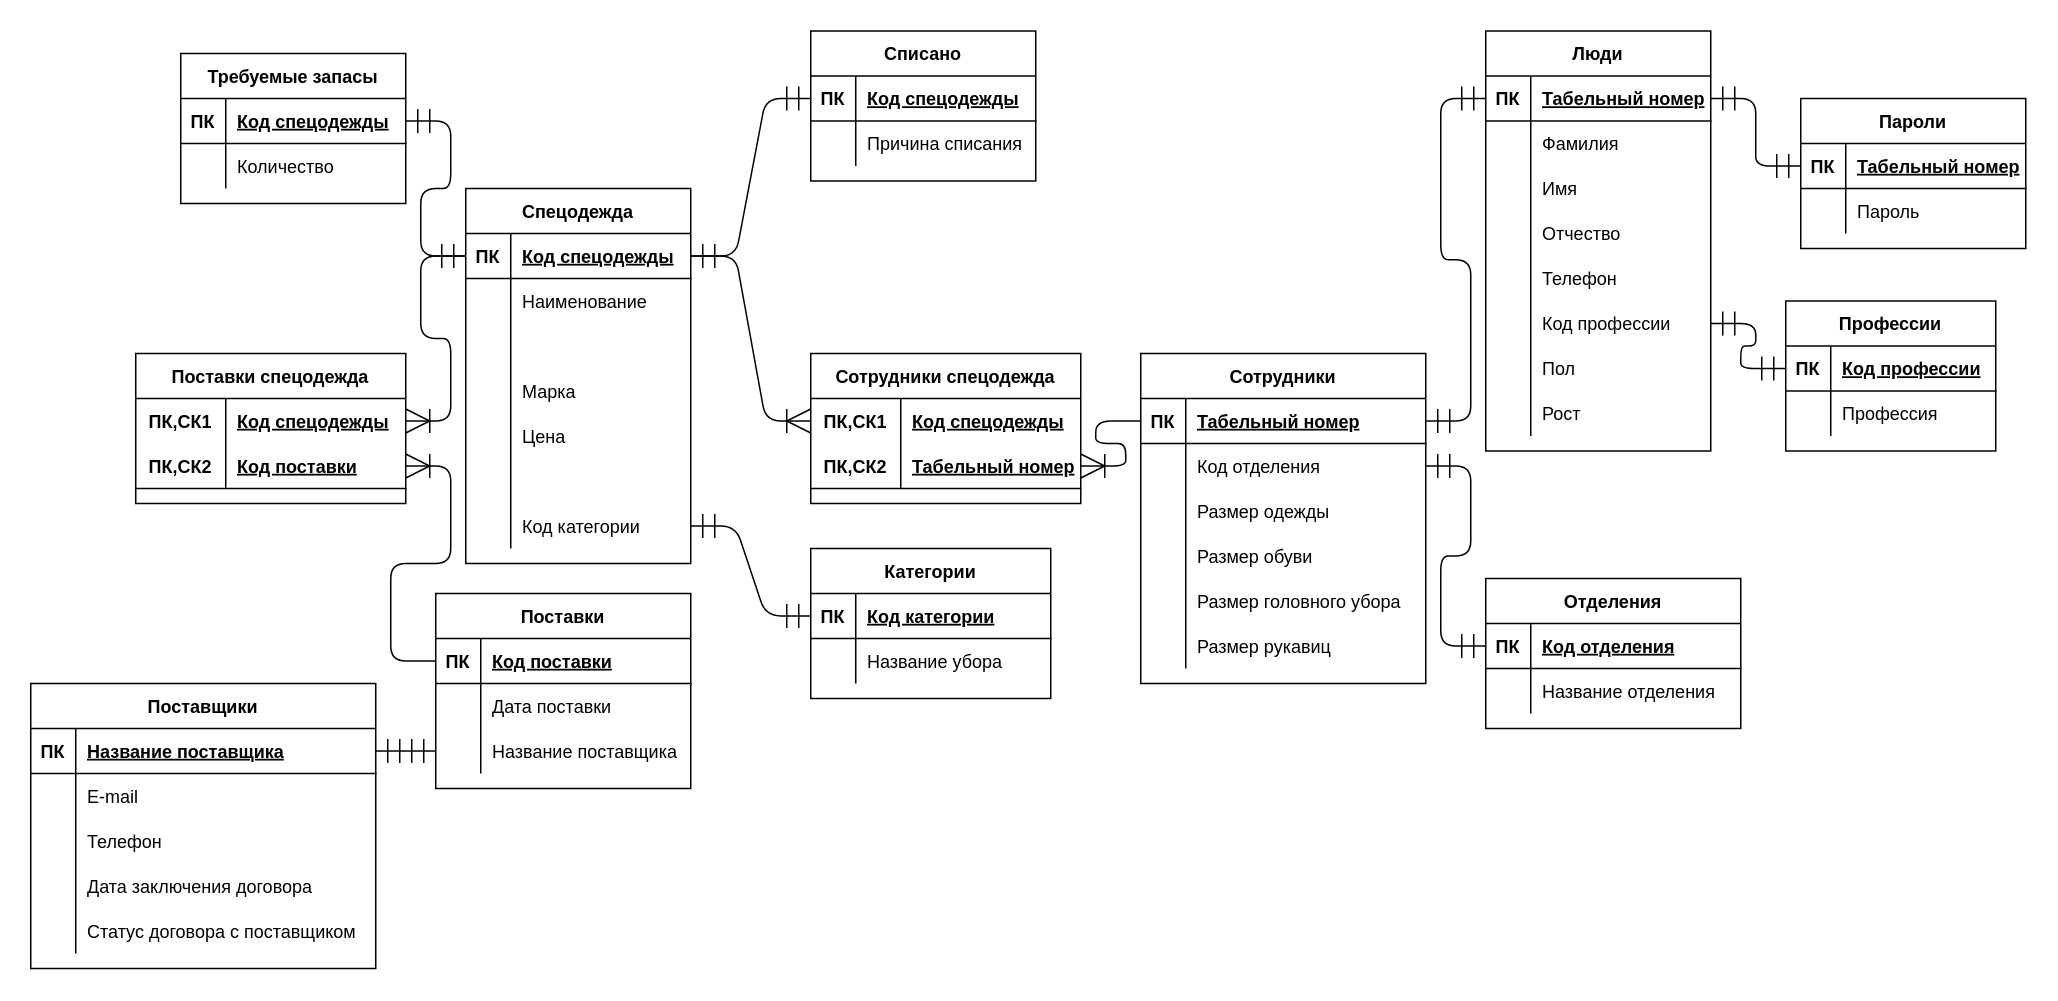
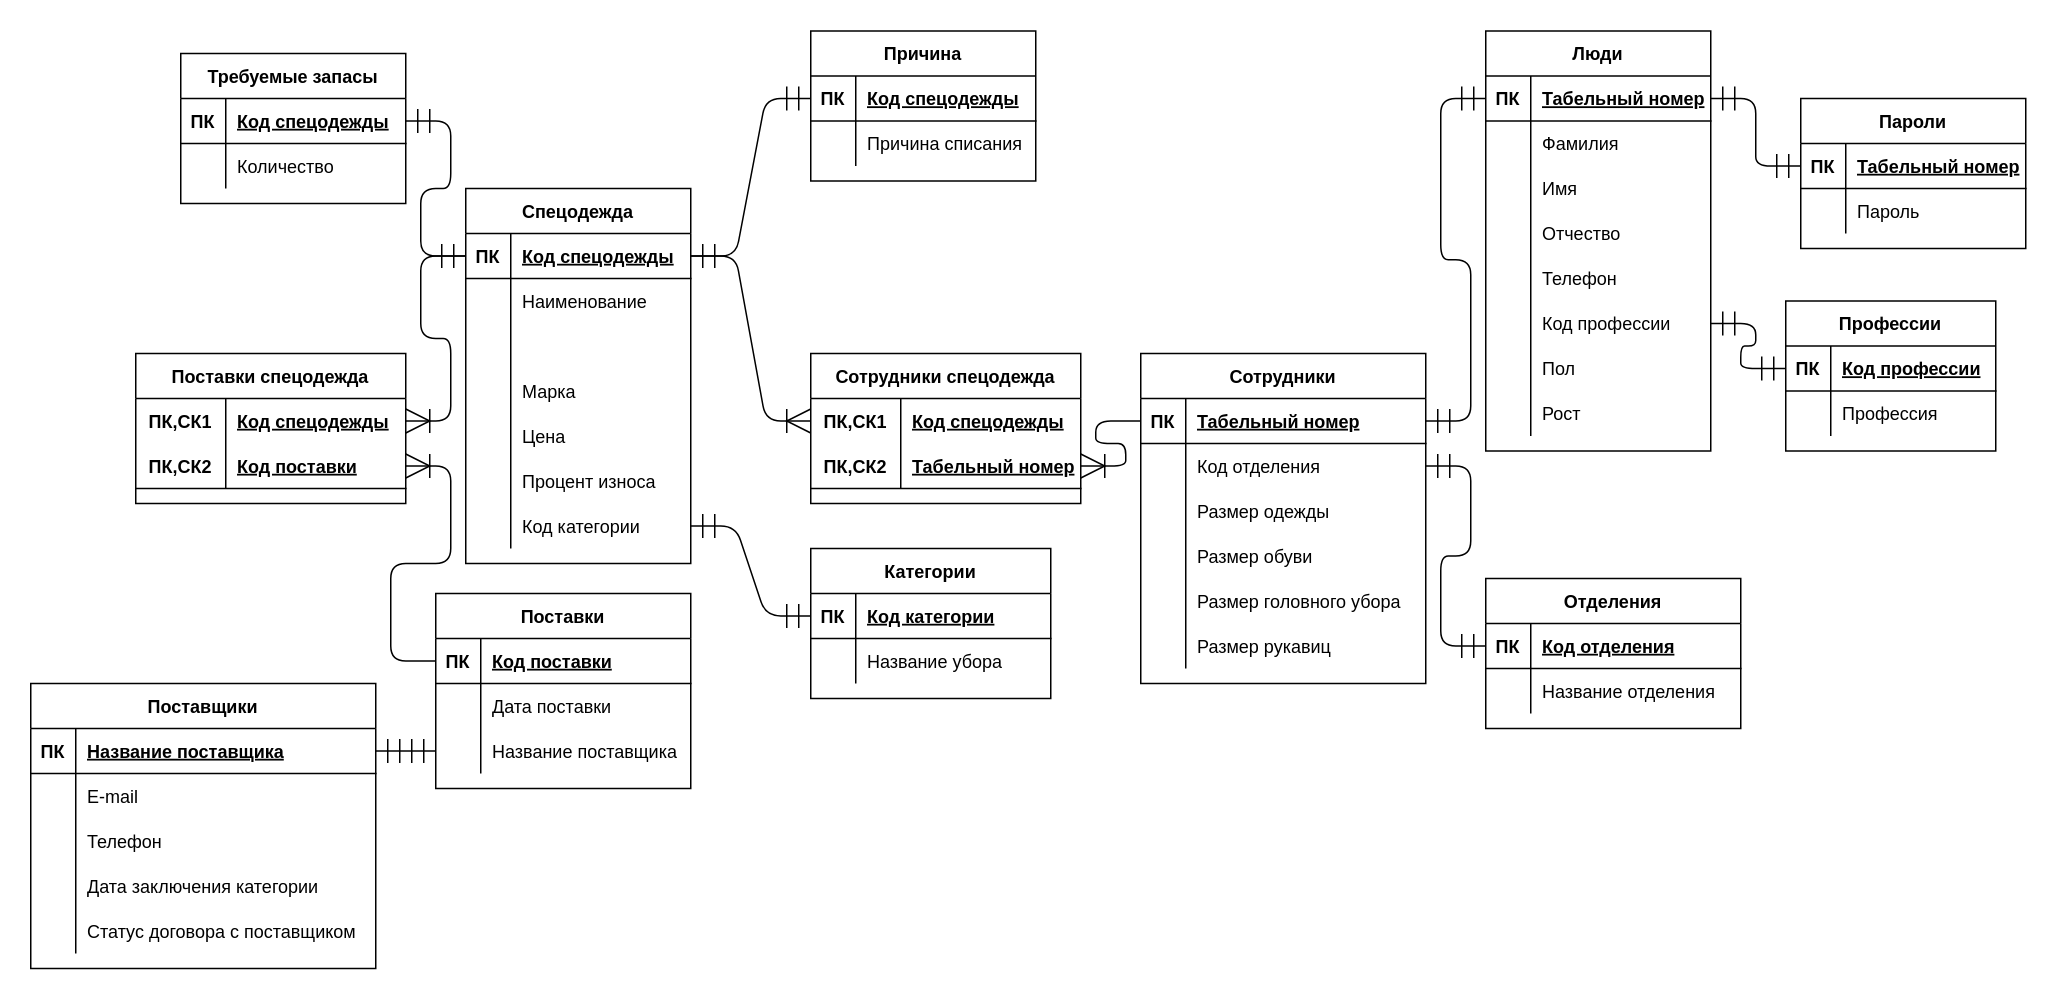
(923, 54) -> (923, 54)
none -> (601, 481)
(203, 887) -> (208, 887)
